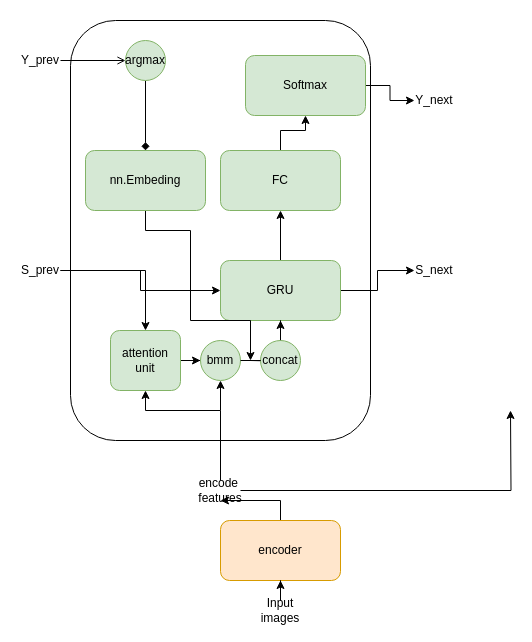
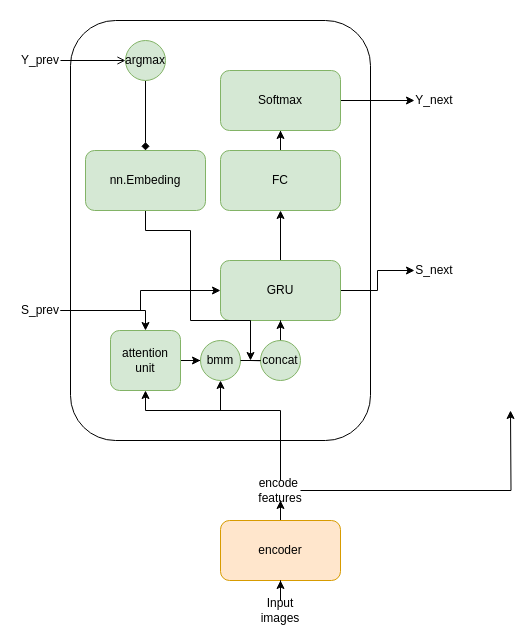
(306, 86) -> (281, 101)
(41, 271) -> (41, 311)
(221, 491) -> (281, 491)
